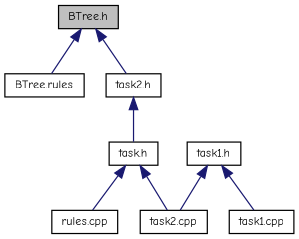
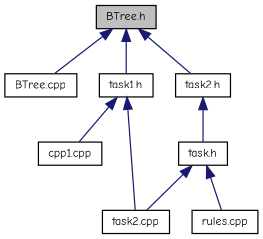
none -> (126, 58)
(45, 85) -> (41, 85)
(262, 222) -> (70, 154)
